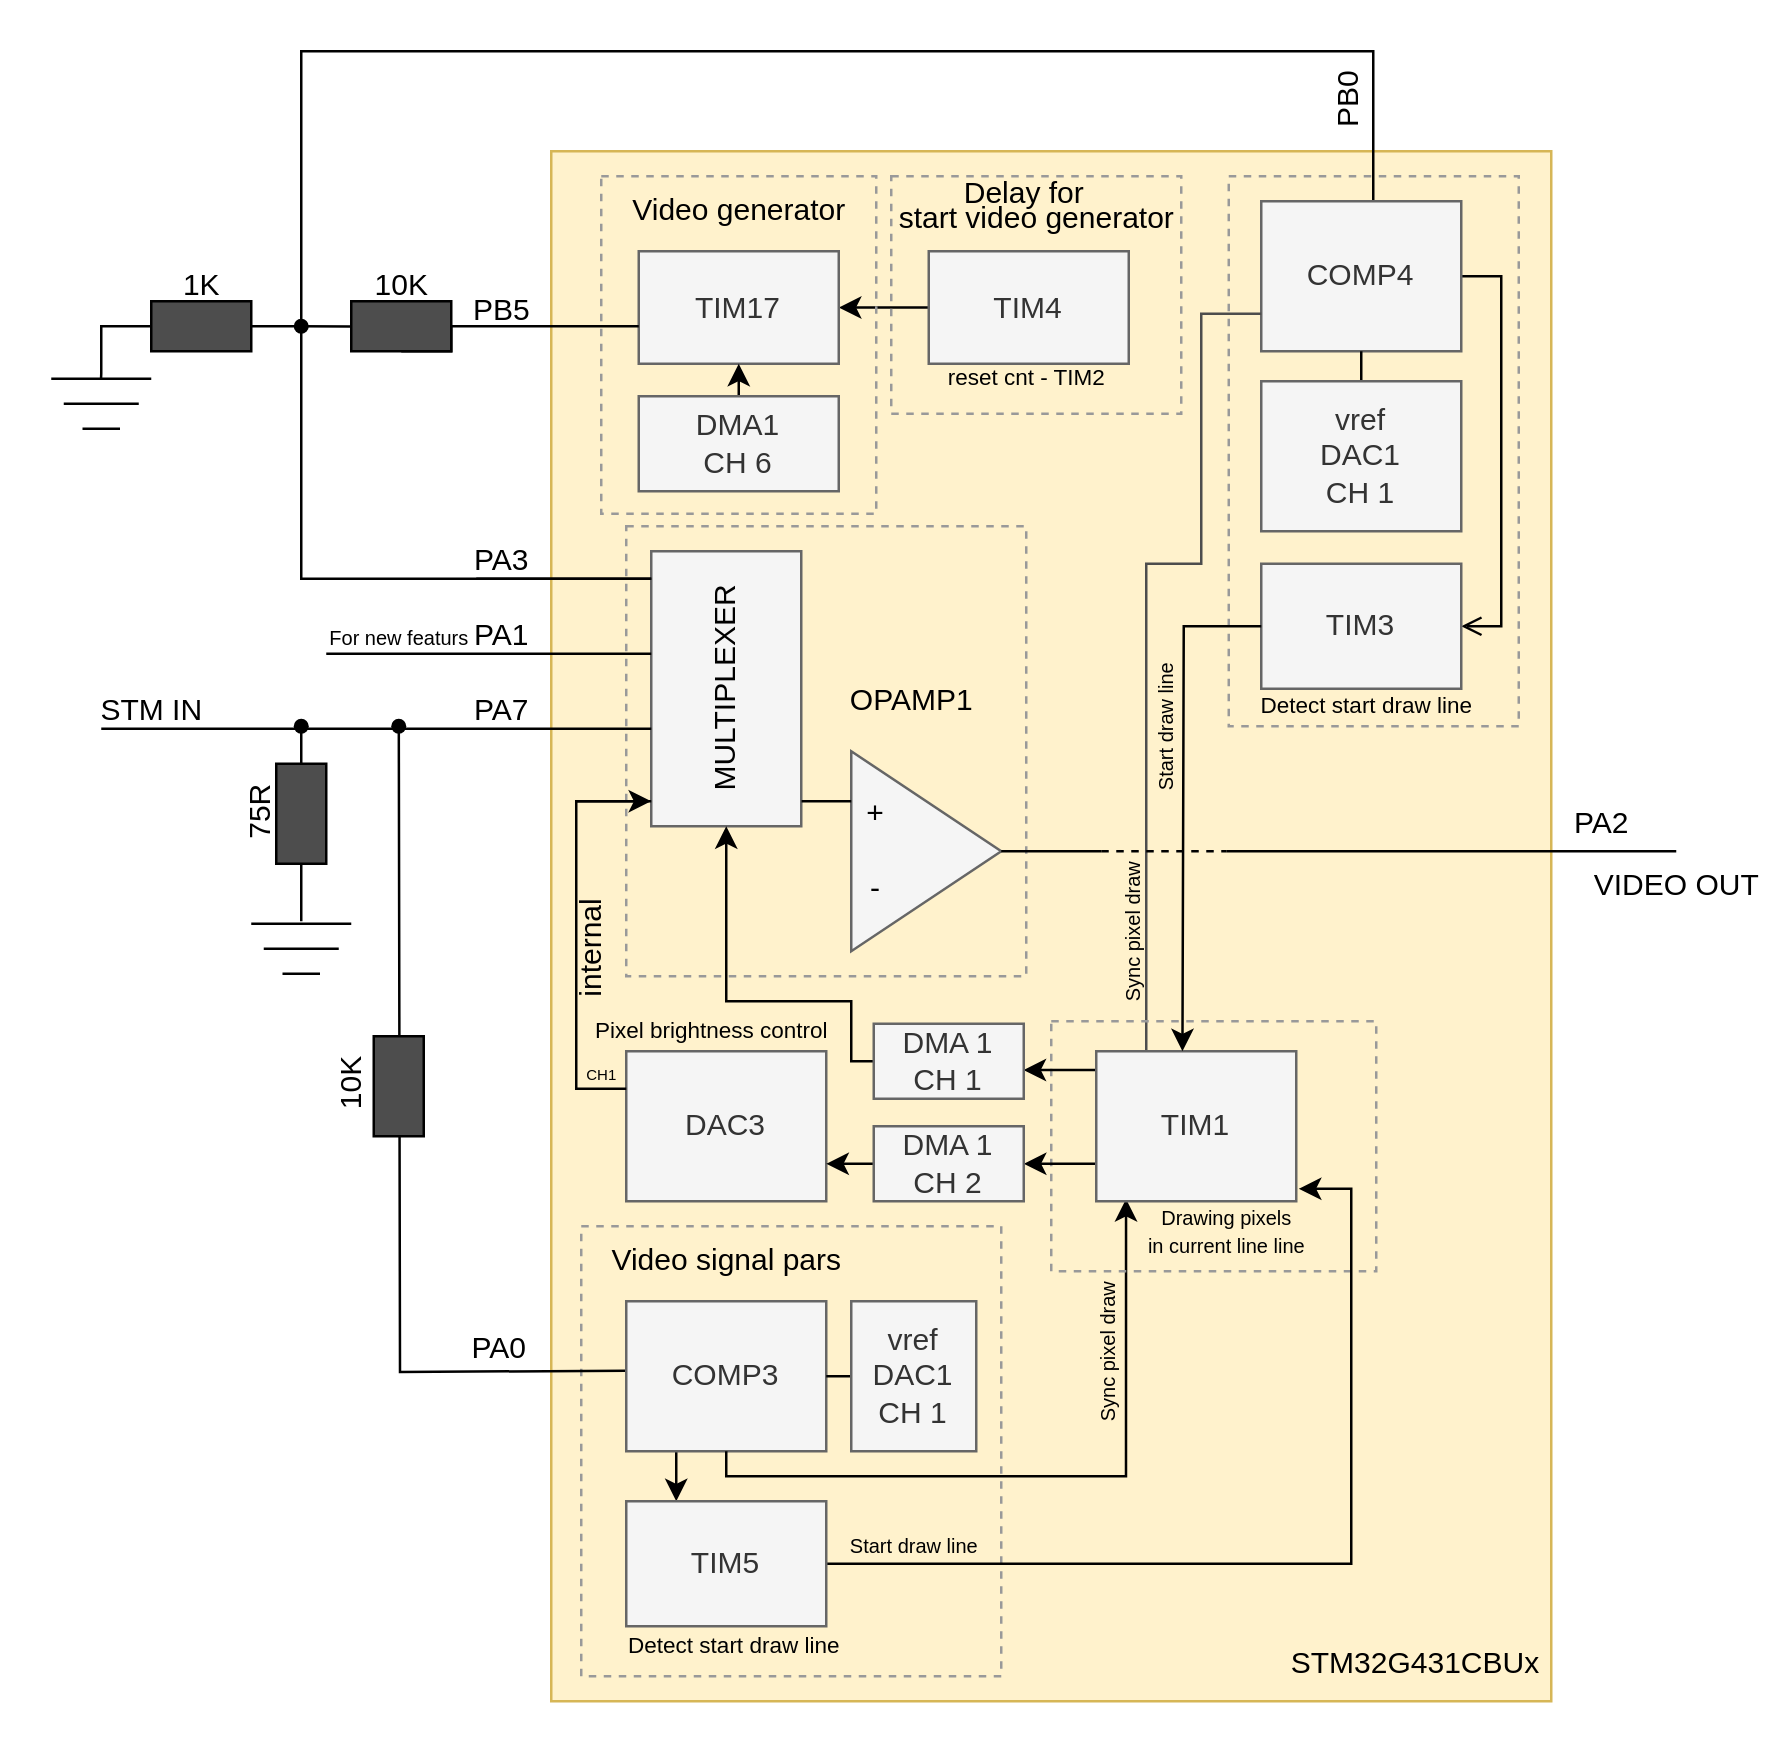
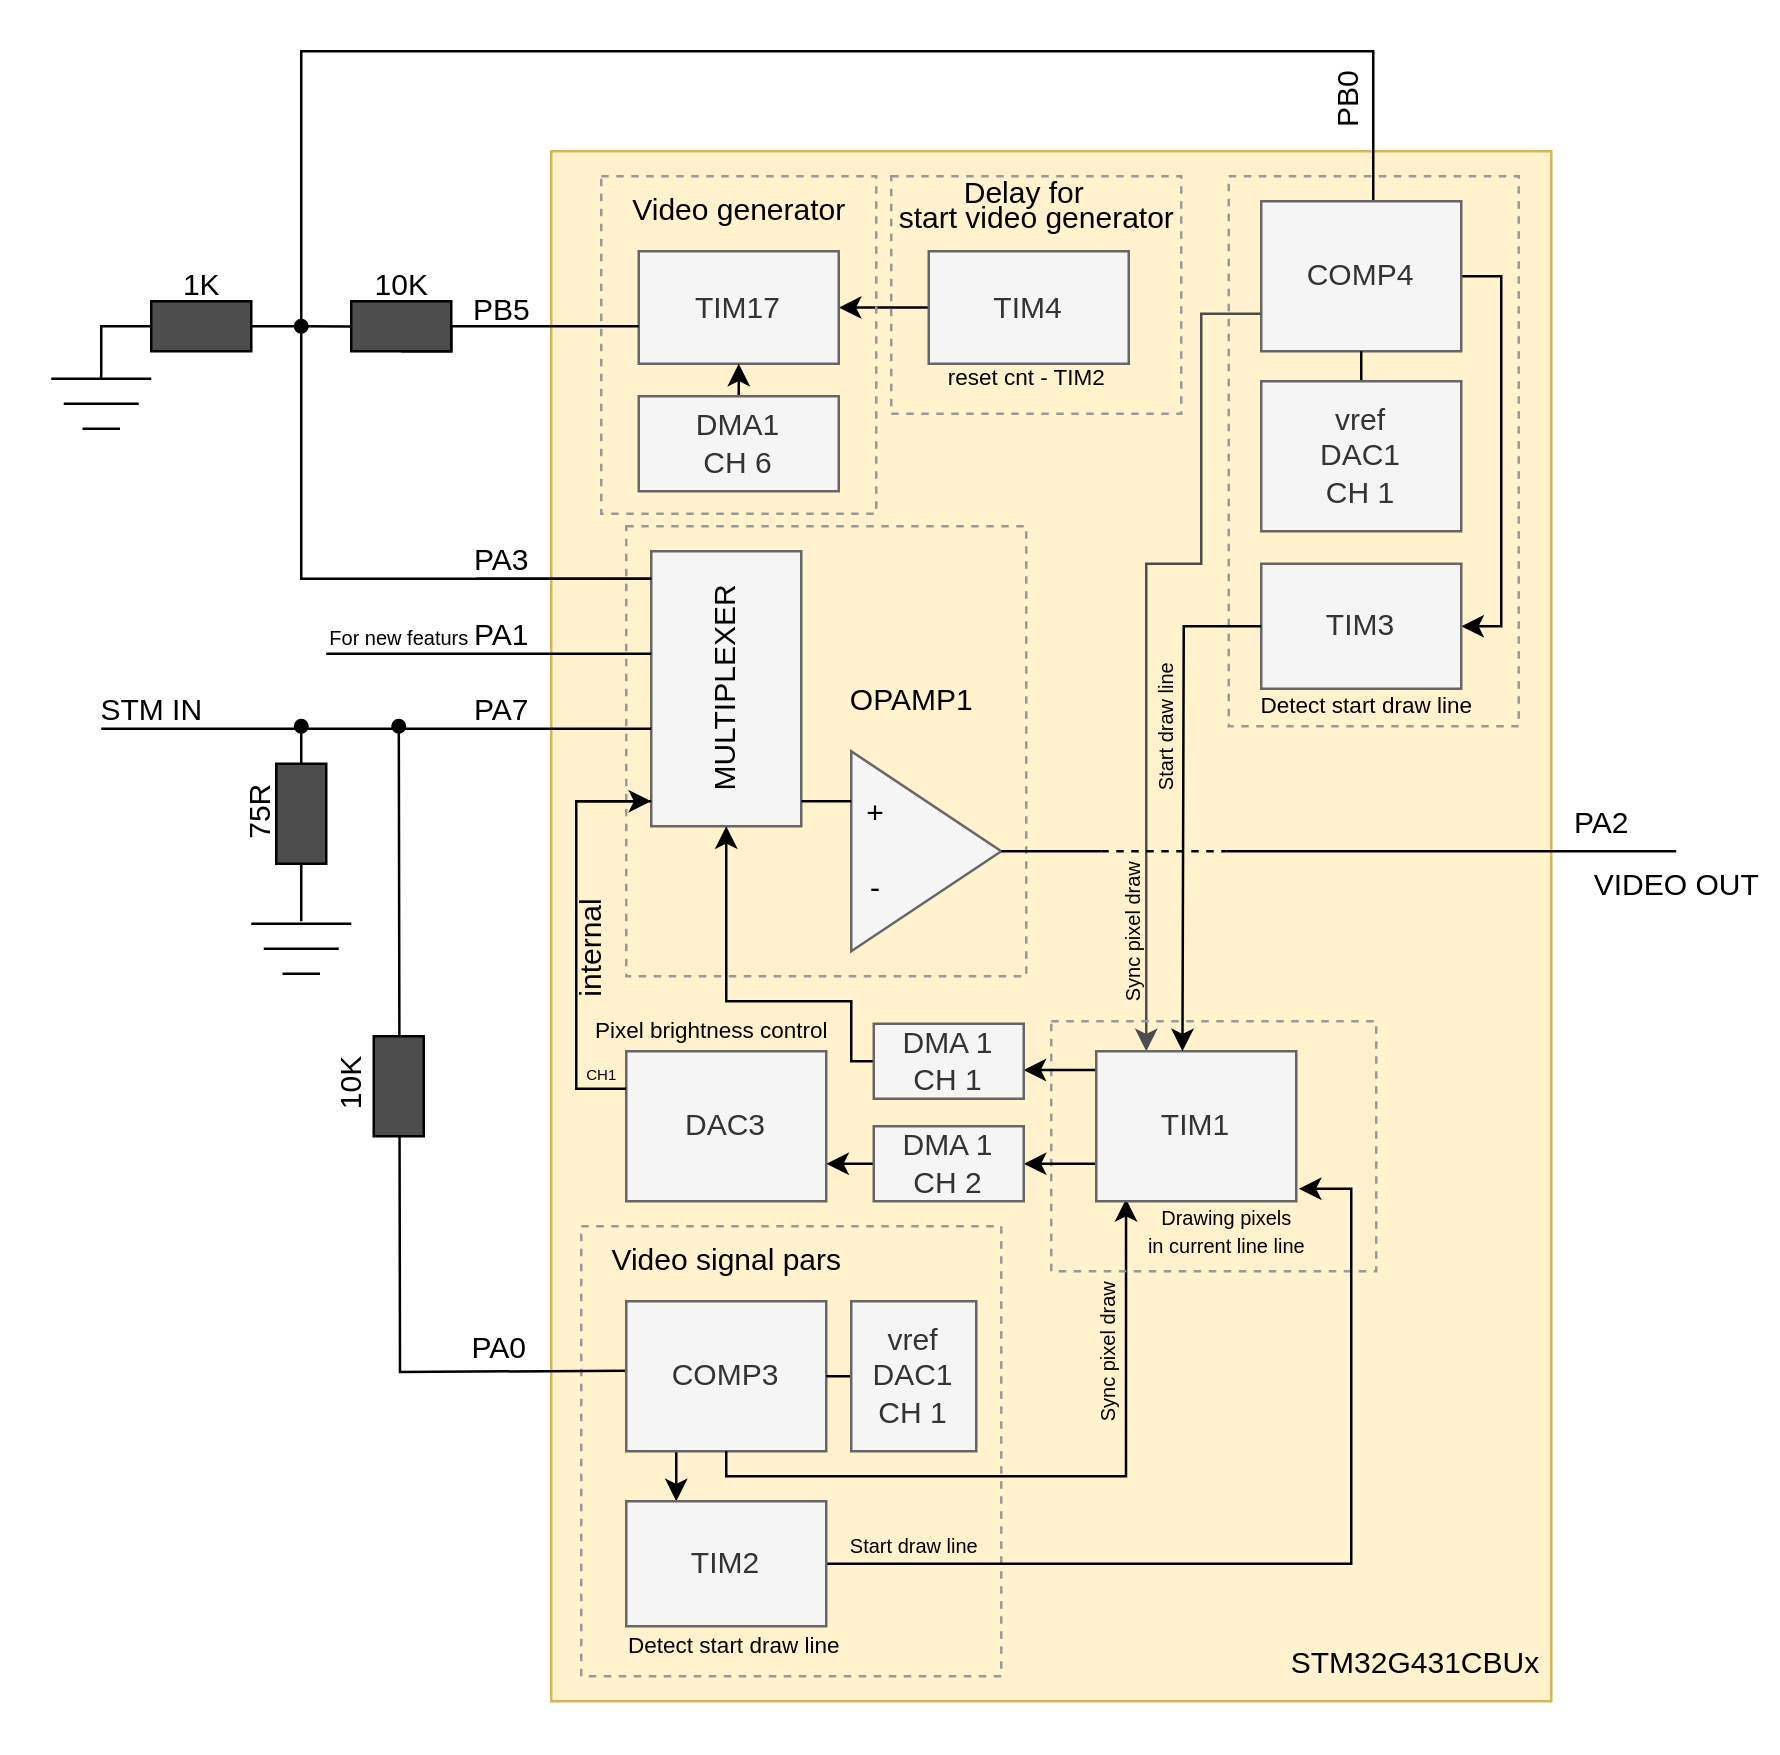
(1475, 626) -> (1479, 626)
(1146, 1040) -> (1146, 1033)
(726, 1564) -> (726, 1564)
